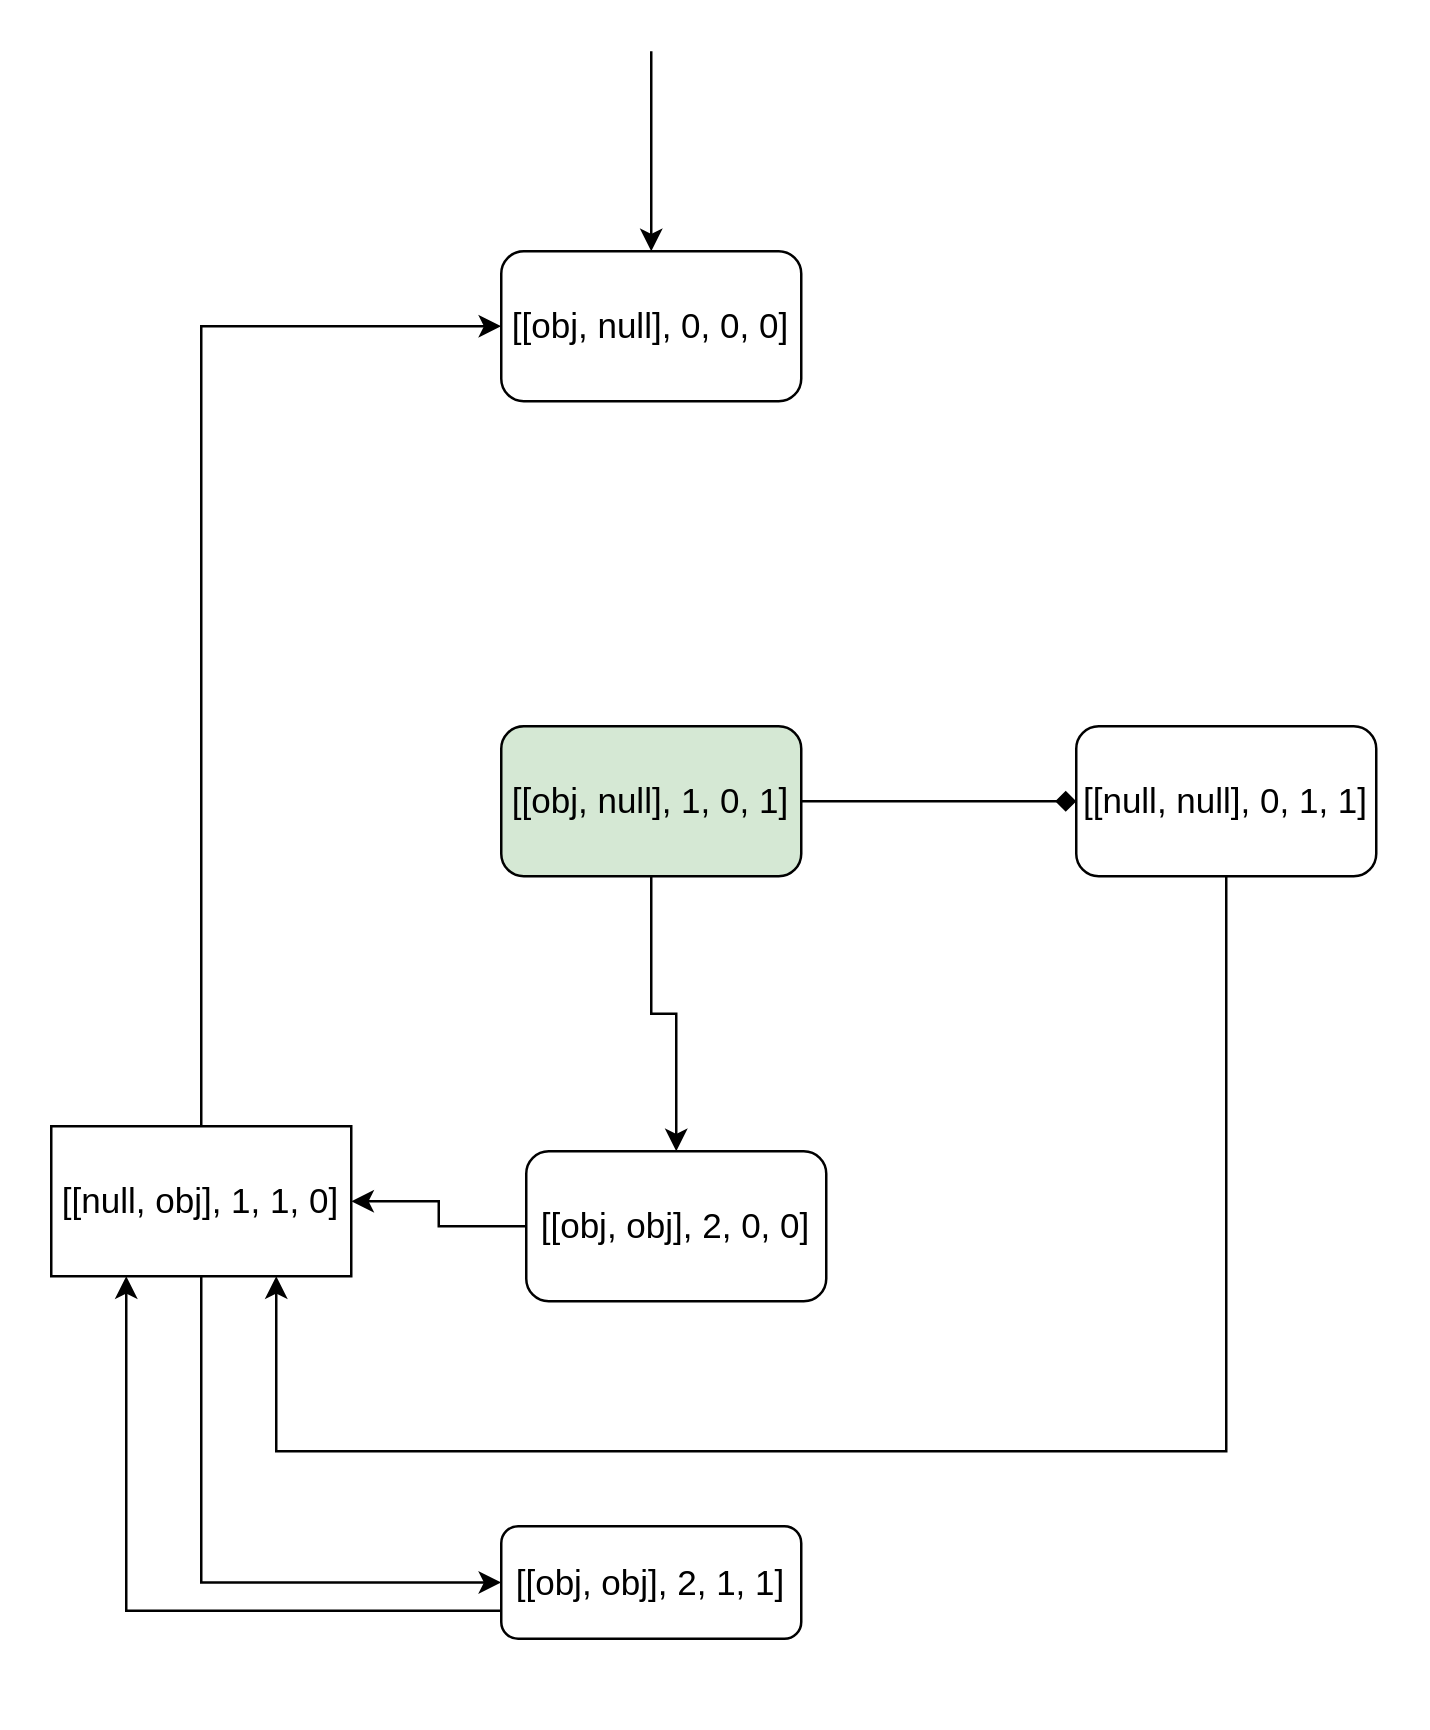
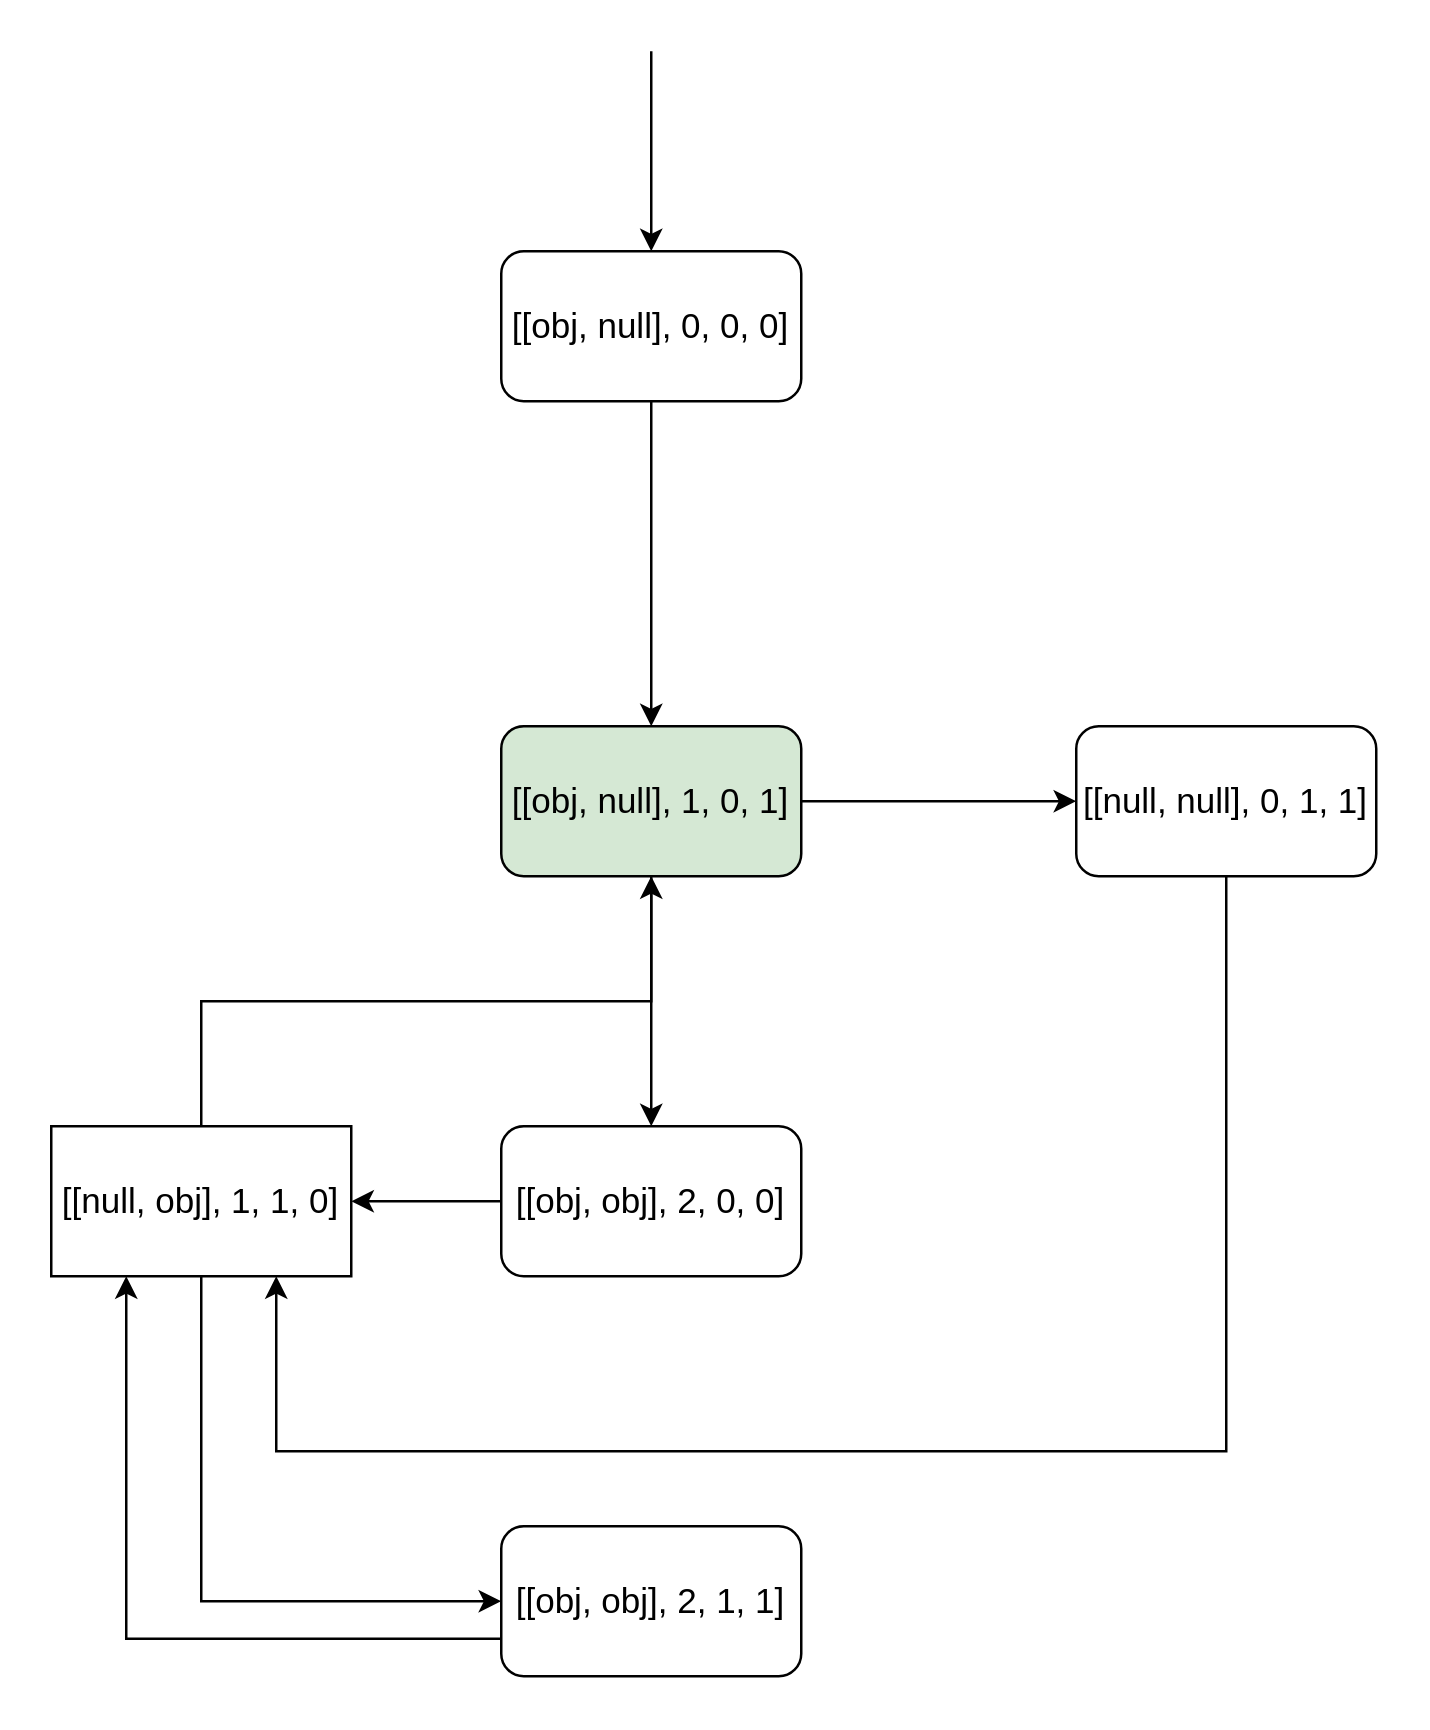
(201, 523) -> (422, 1001)
none -> (651, 555)
(1056, 801) -> (1057, 801)
(676, 1226) -> (651, 1201)
(651, 1583) -> (651, 1601)
